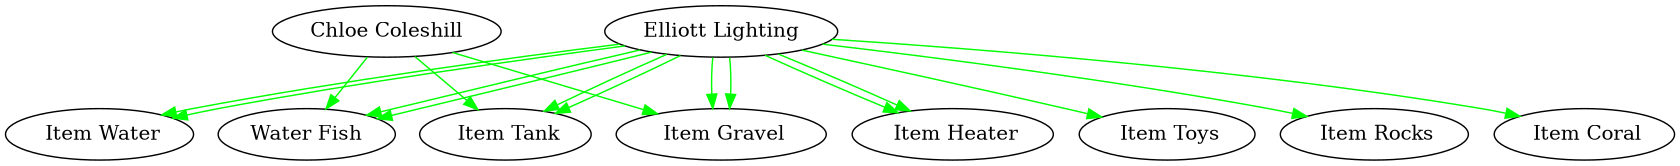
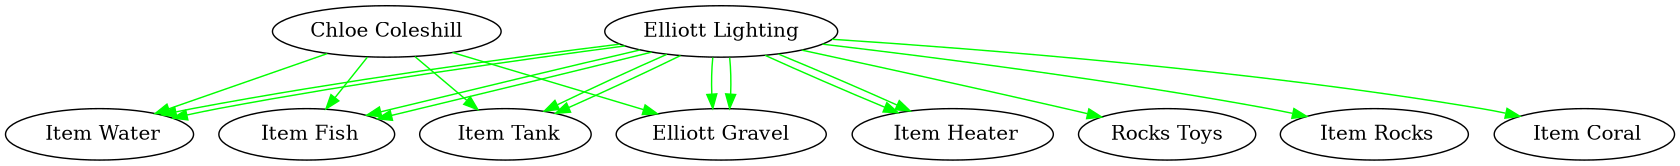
none -> (248, 81)
(307, 134) -> (307, 134)
(721, 134) -> (721, 134)
(1167, 134) -> (1167, 134)
